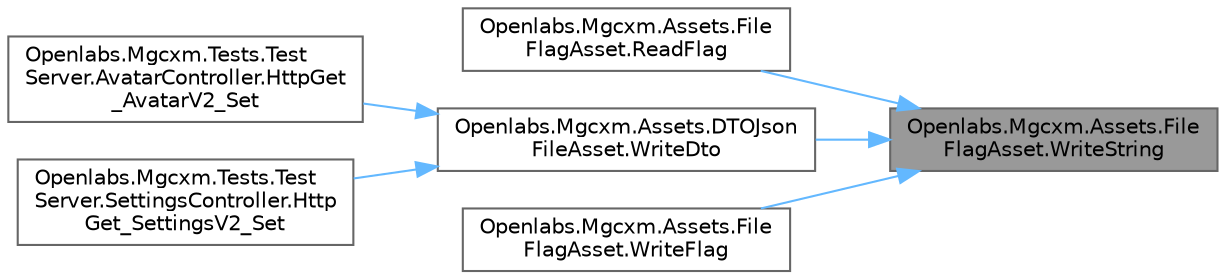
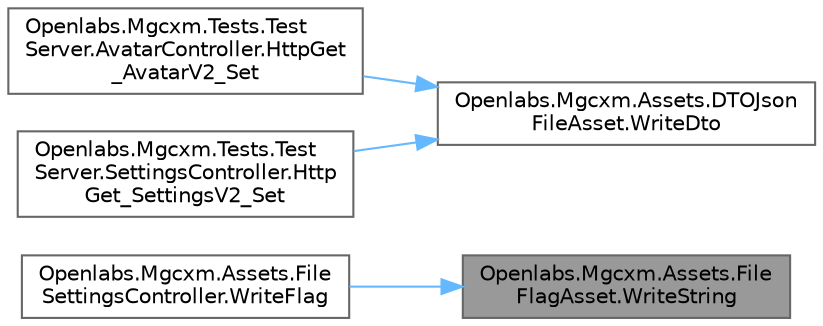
(626, 40) -> none
(842, 140) -> none
(626, 240) -> (186, 287)
